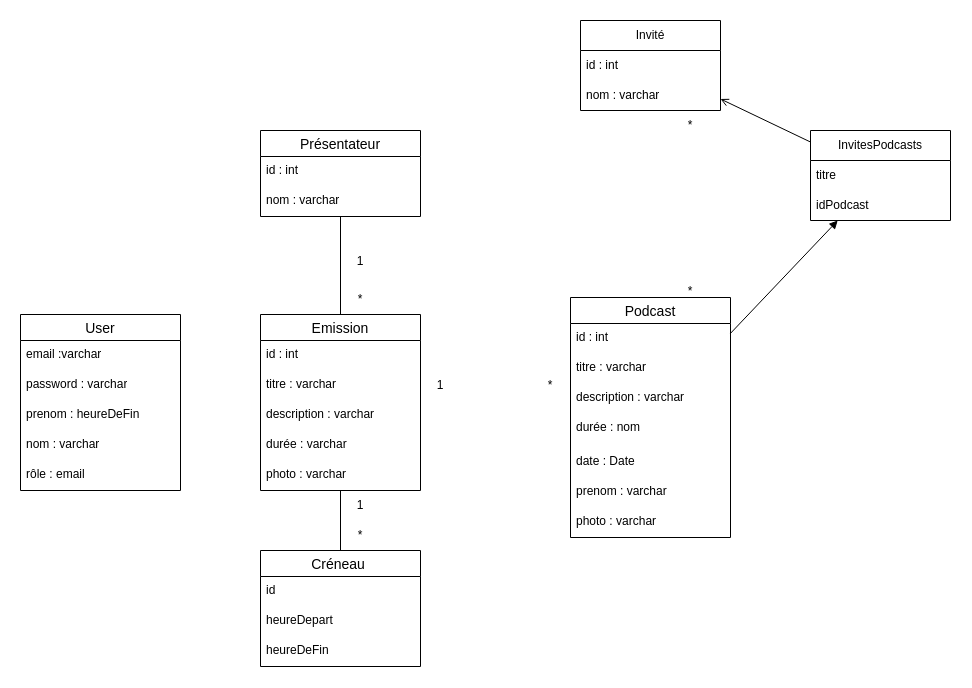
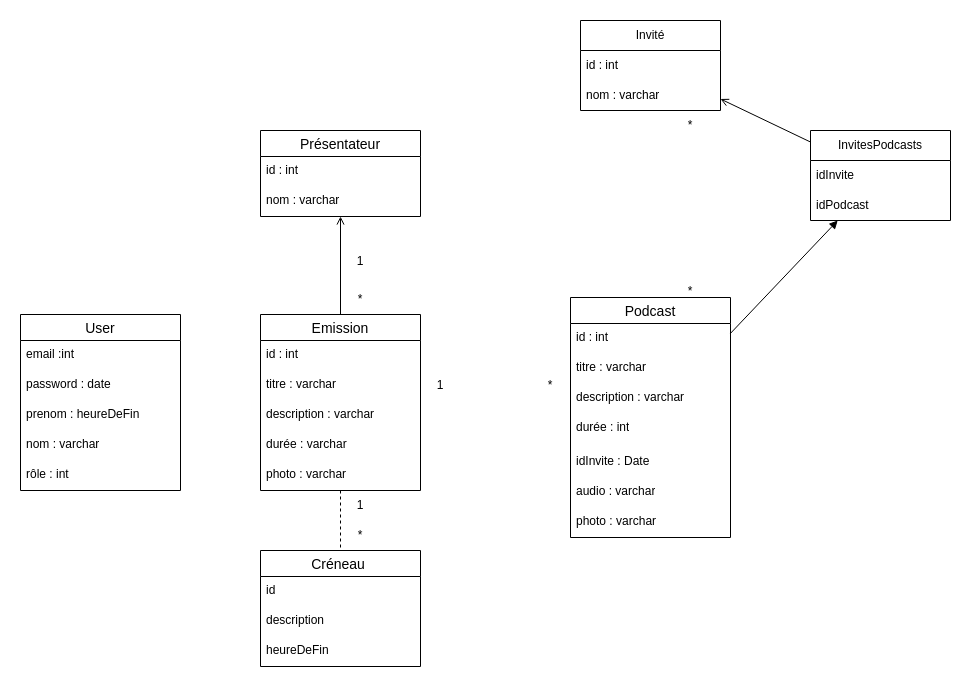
(832, 176) -> (840, 176)
(341, 222) -> (341, 222)
(67, 355) -> (52, 355)
(82, 385) -> (72, 385)
(609, 428) -> (607, 428)
(609, 462) -> (619, 462)
(57, 475) -> (52, 475)
(626, 492) -> (621, 492)
(341, 521) -> (341, 521)
(303, 621) -> (300, 621)
